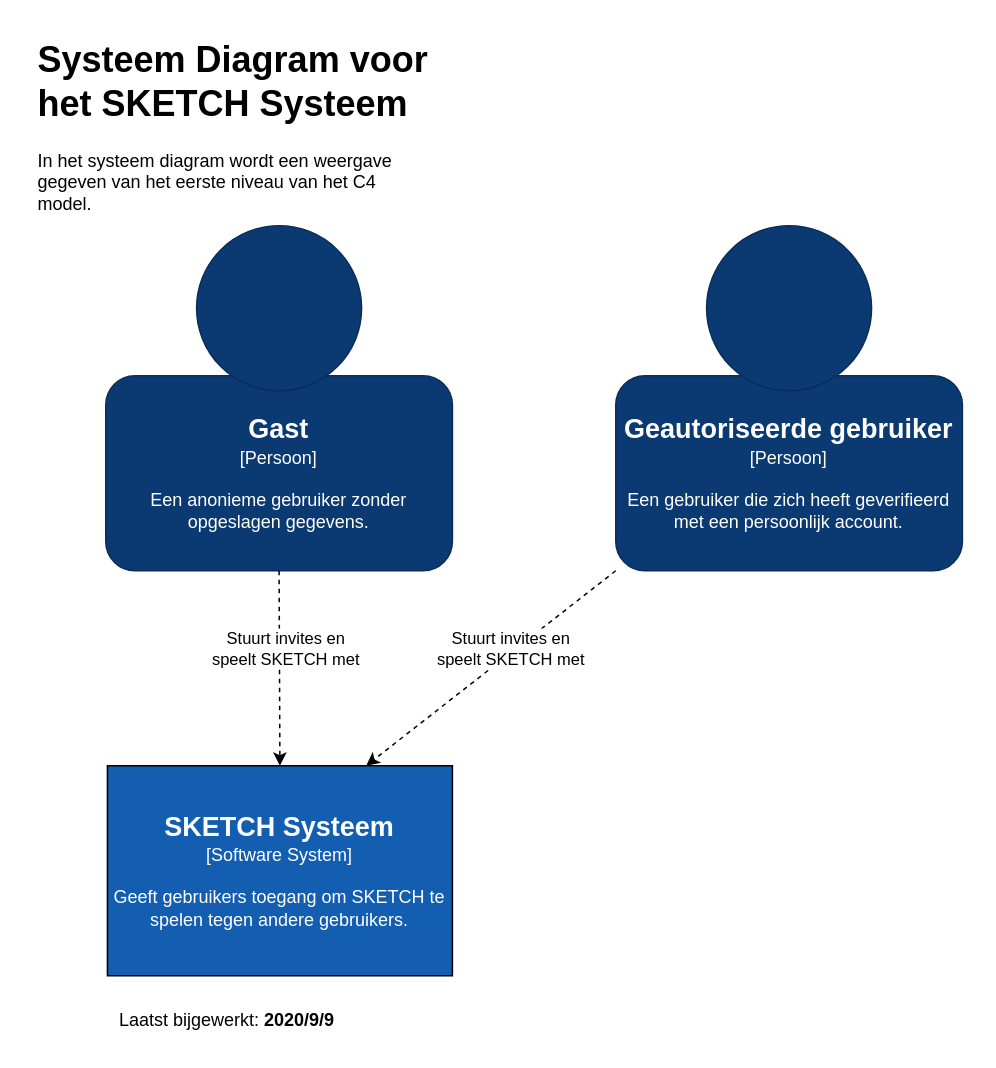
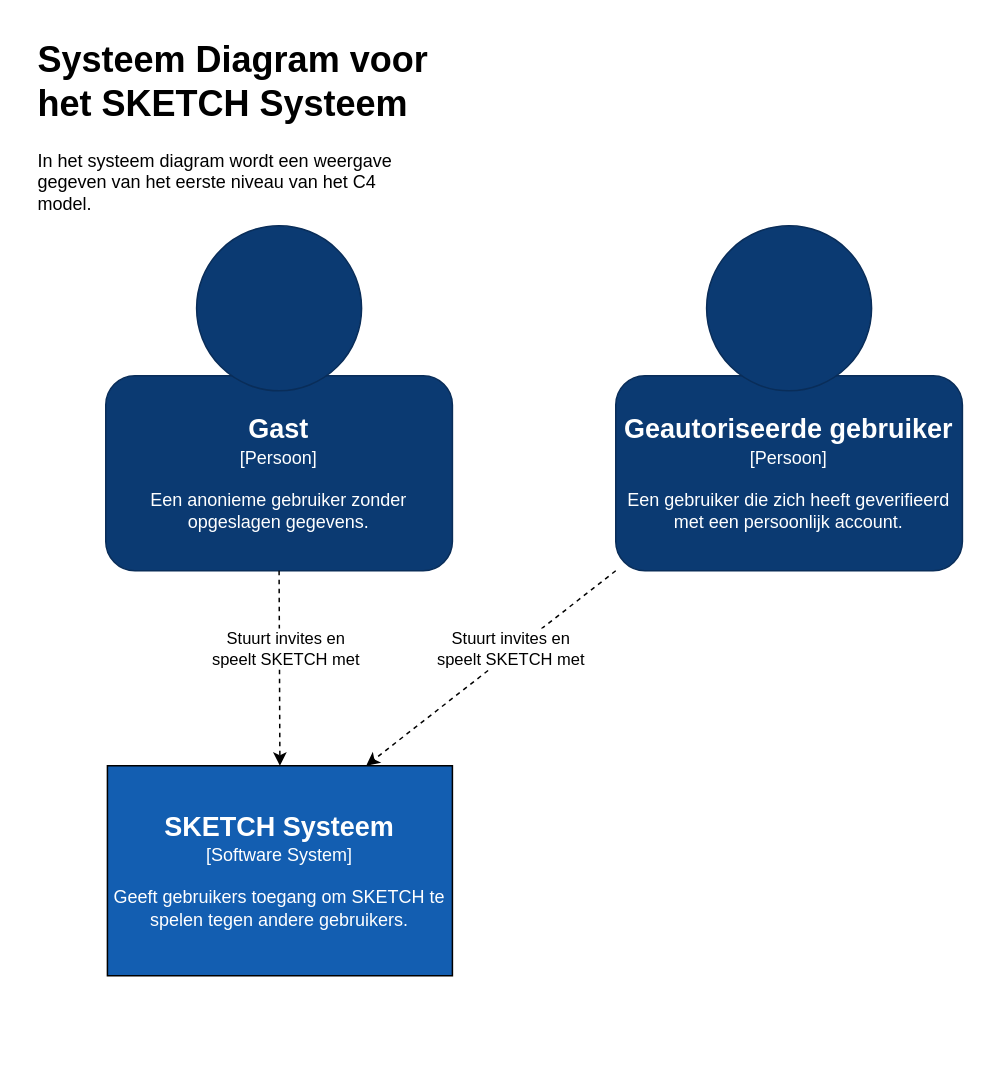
(227, 1021) -> none
